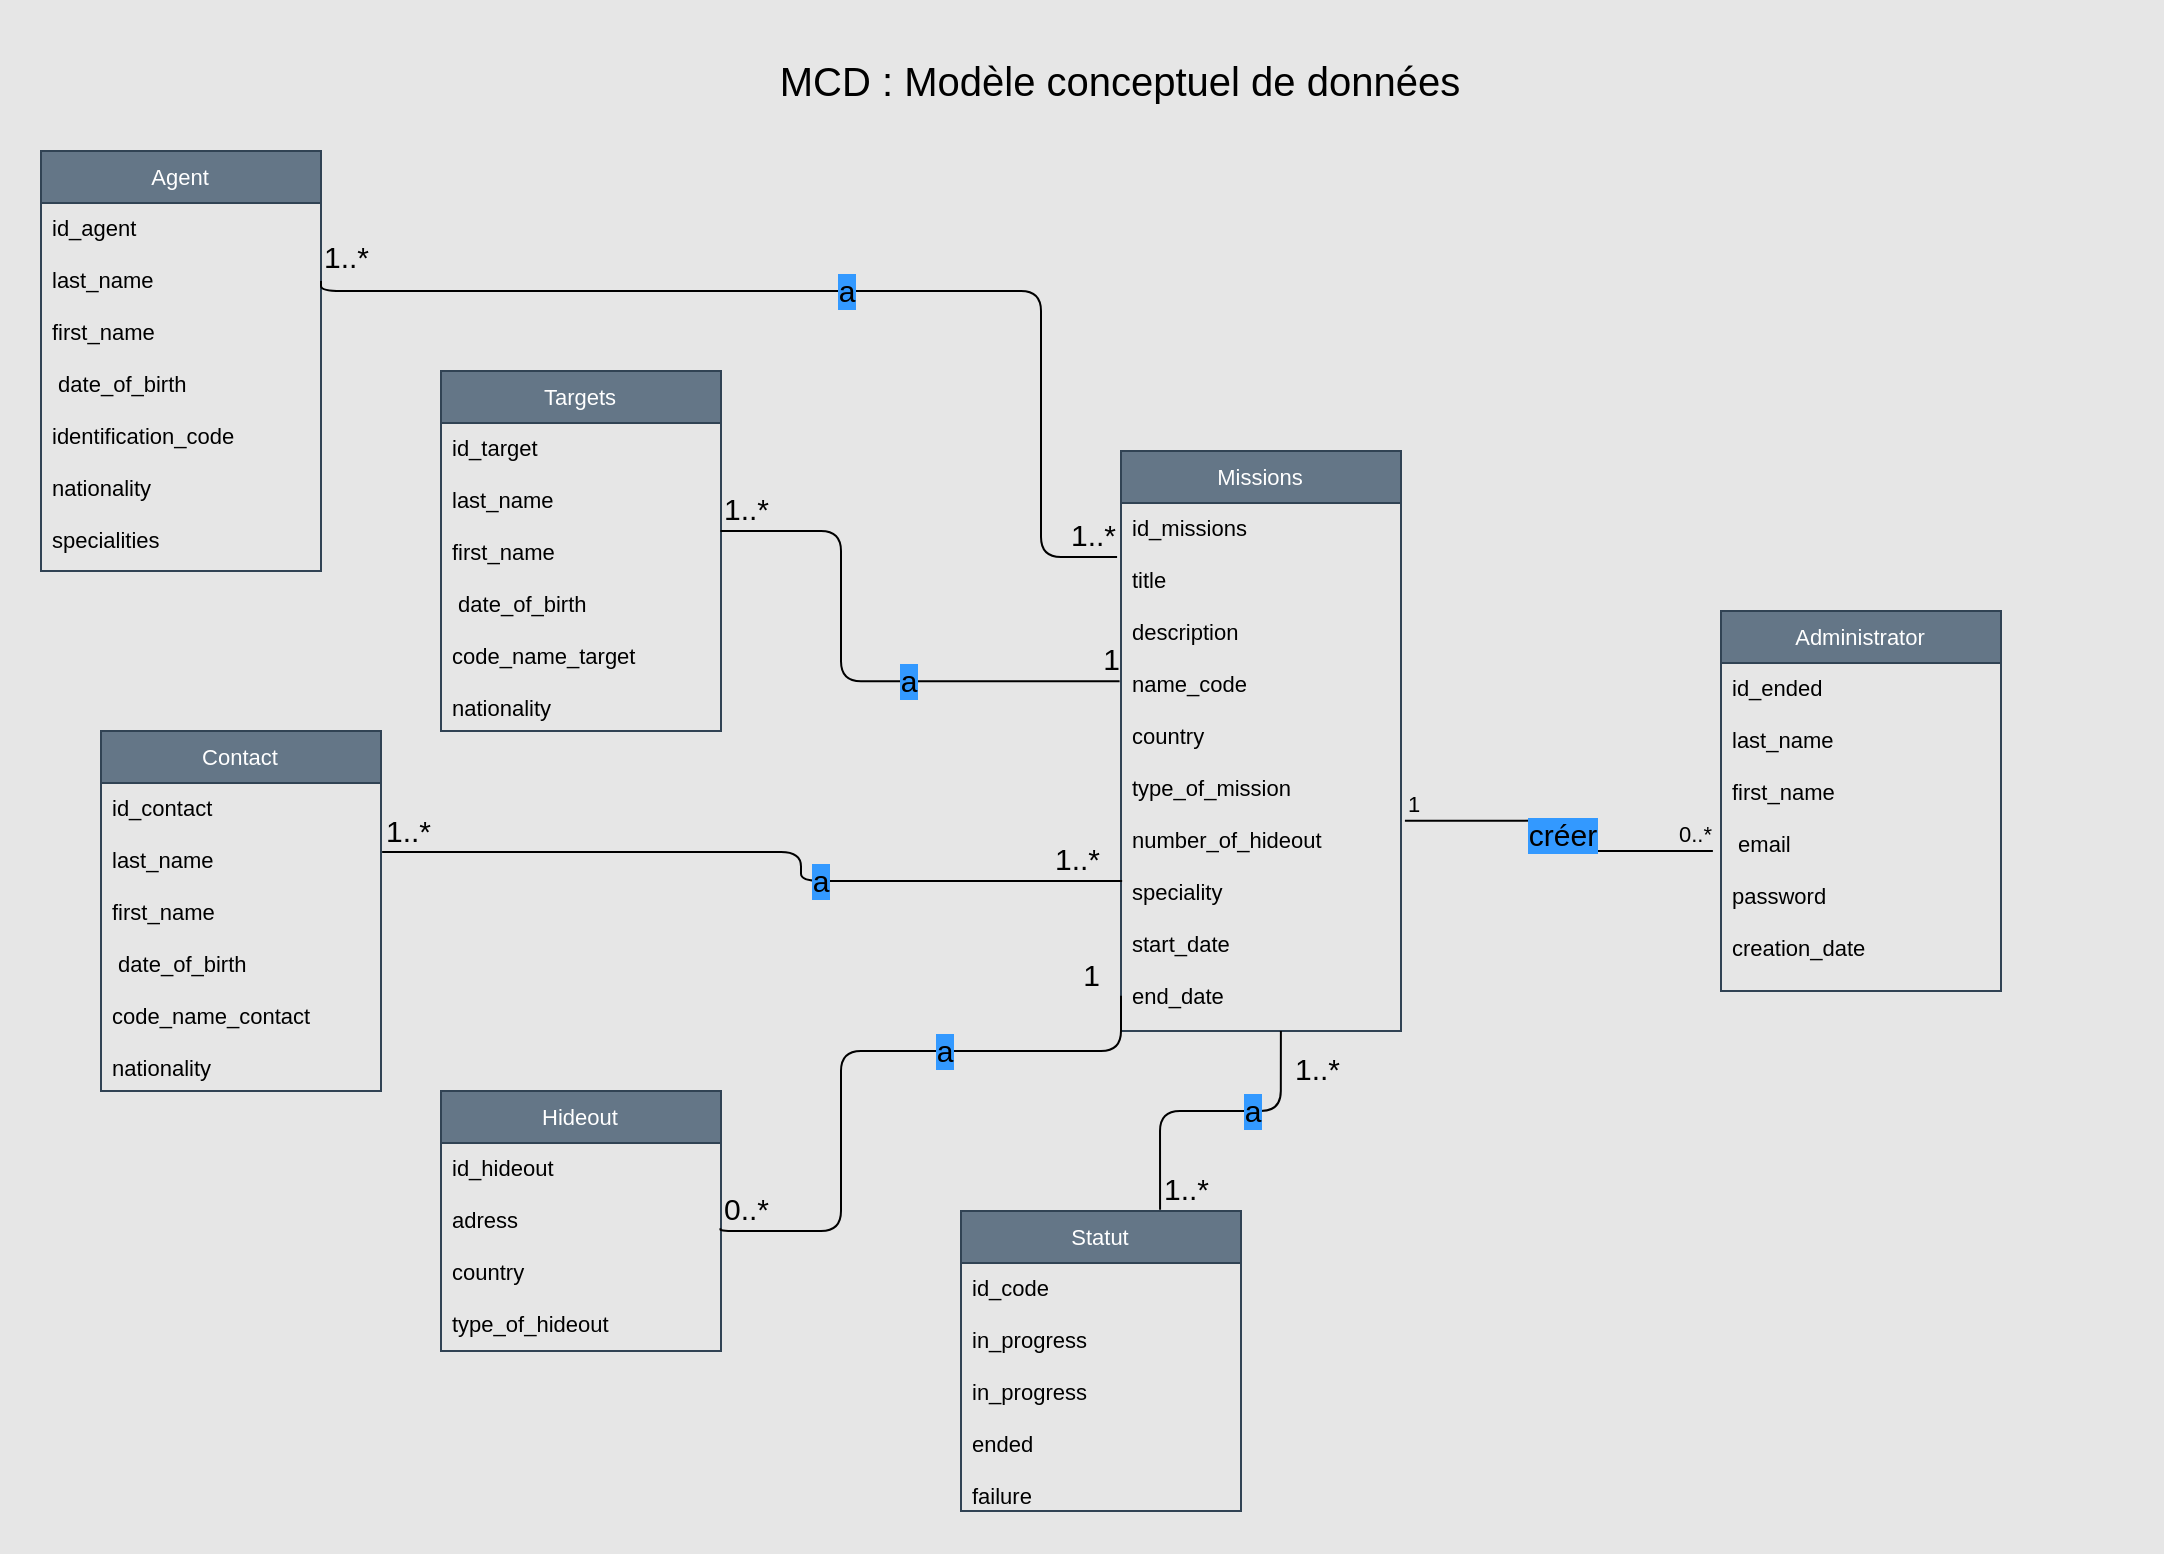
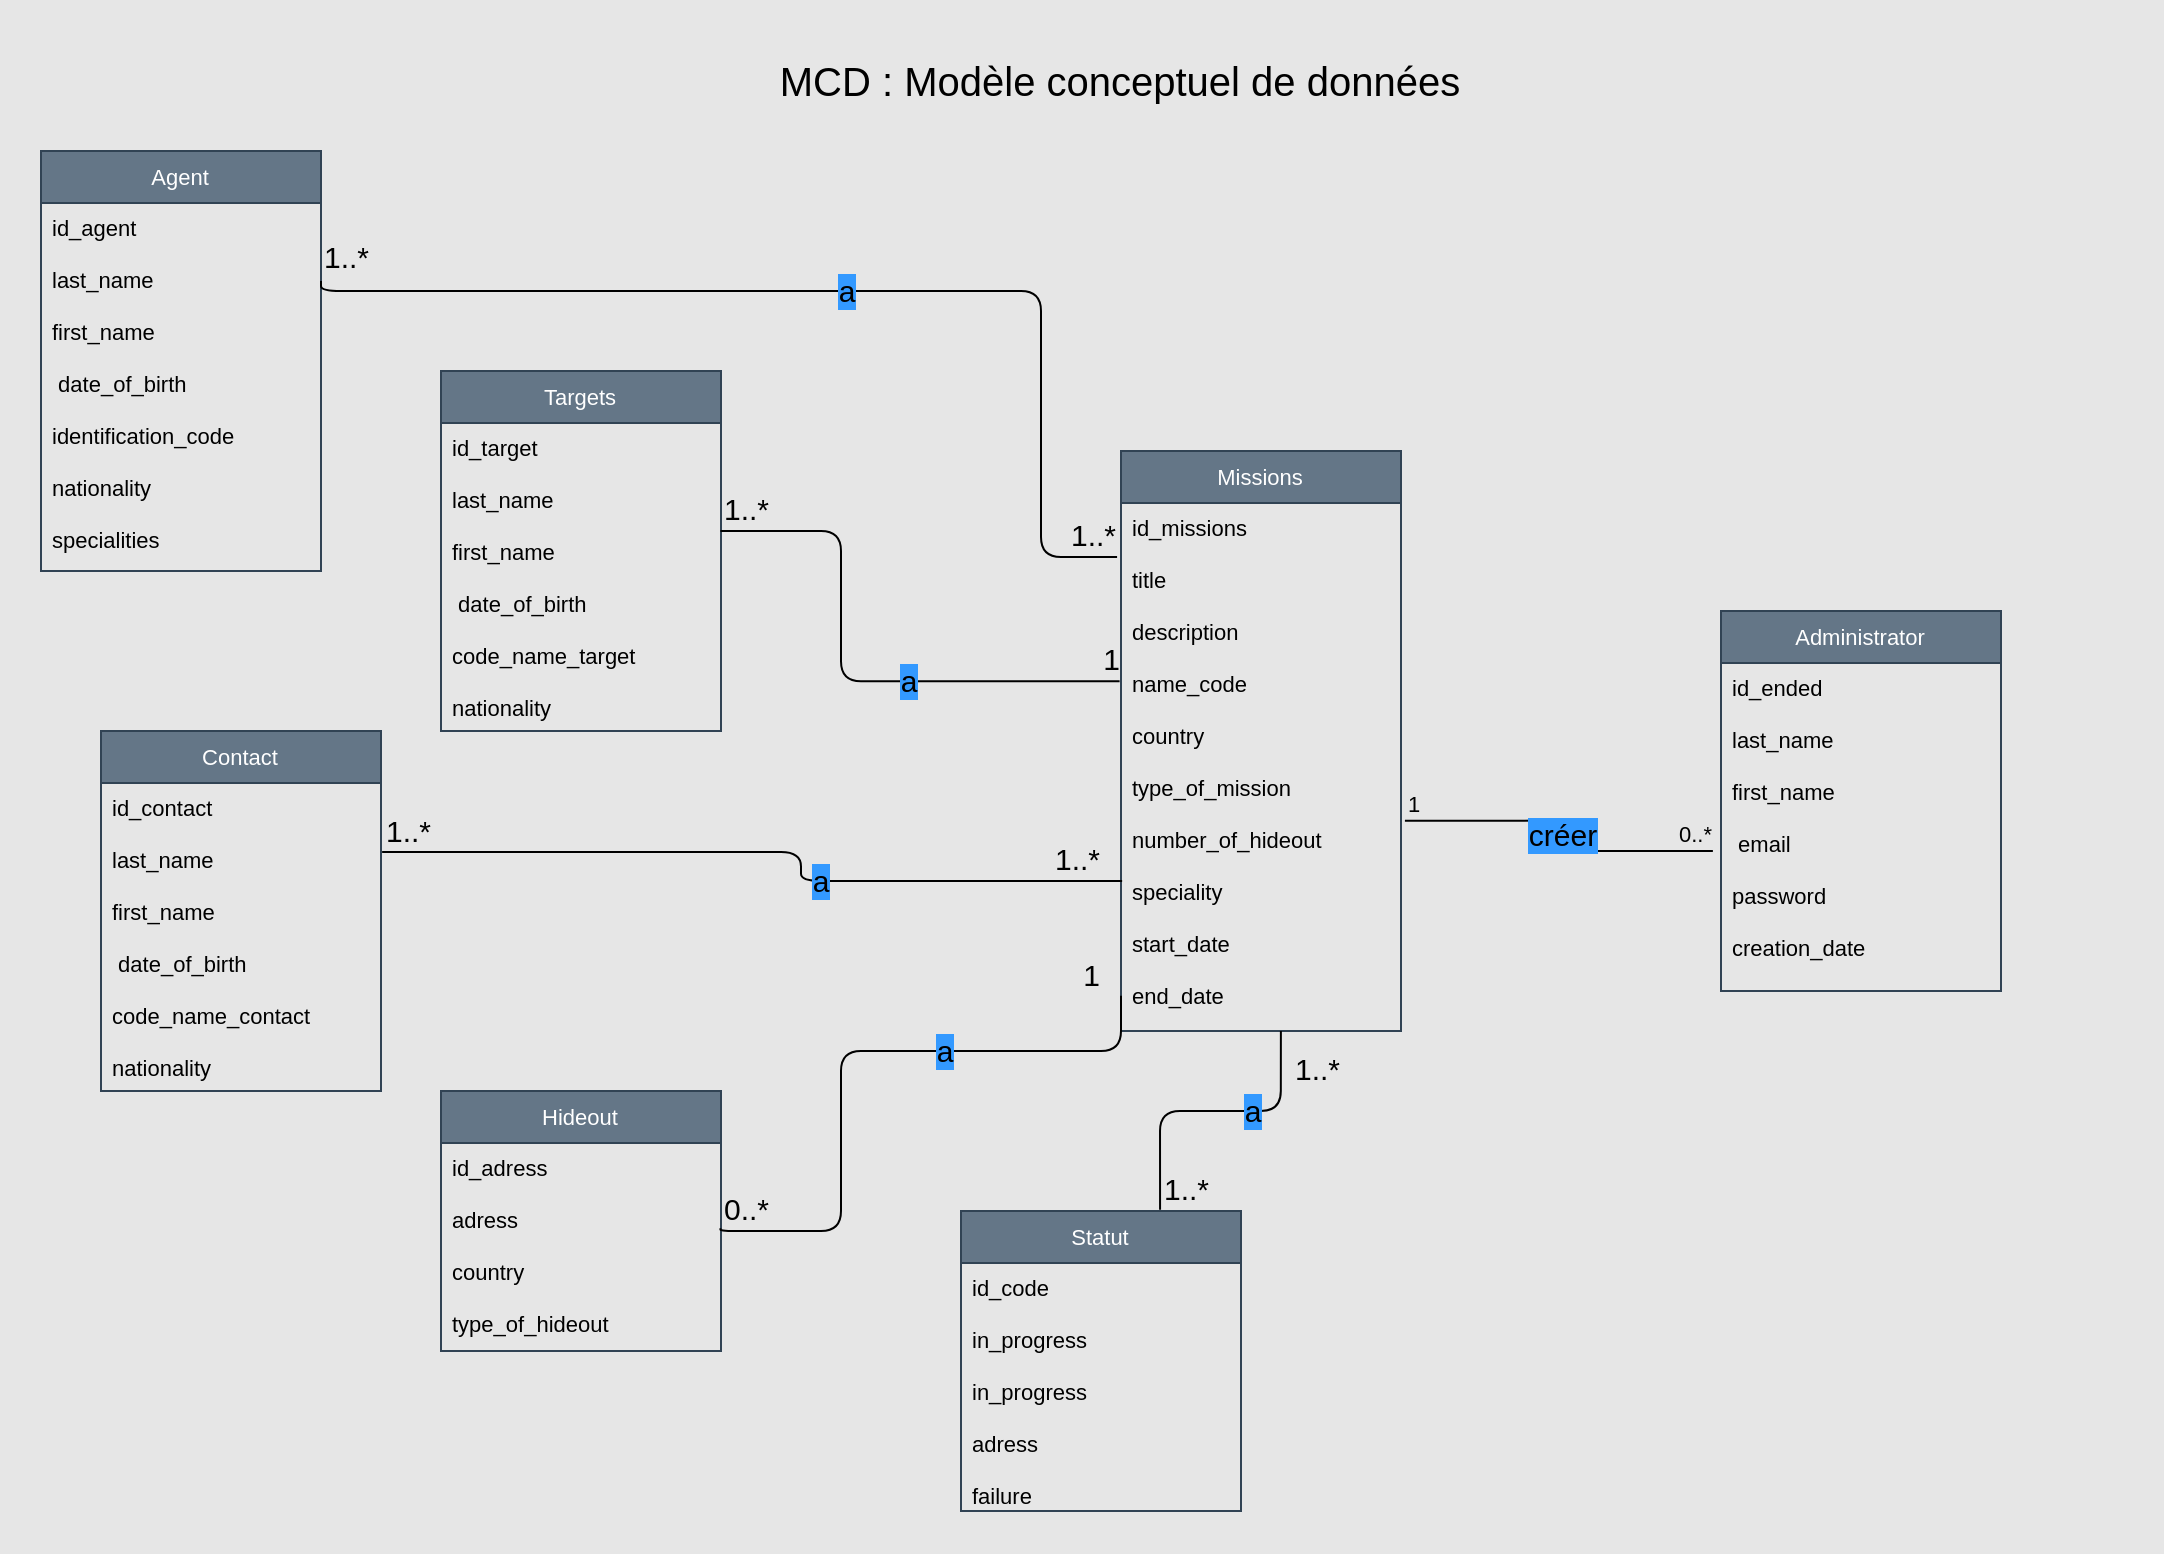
(508, 1169) -> (505, 1169)
(1037, 1393) -> (1037, 1393)
